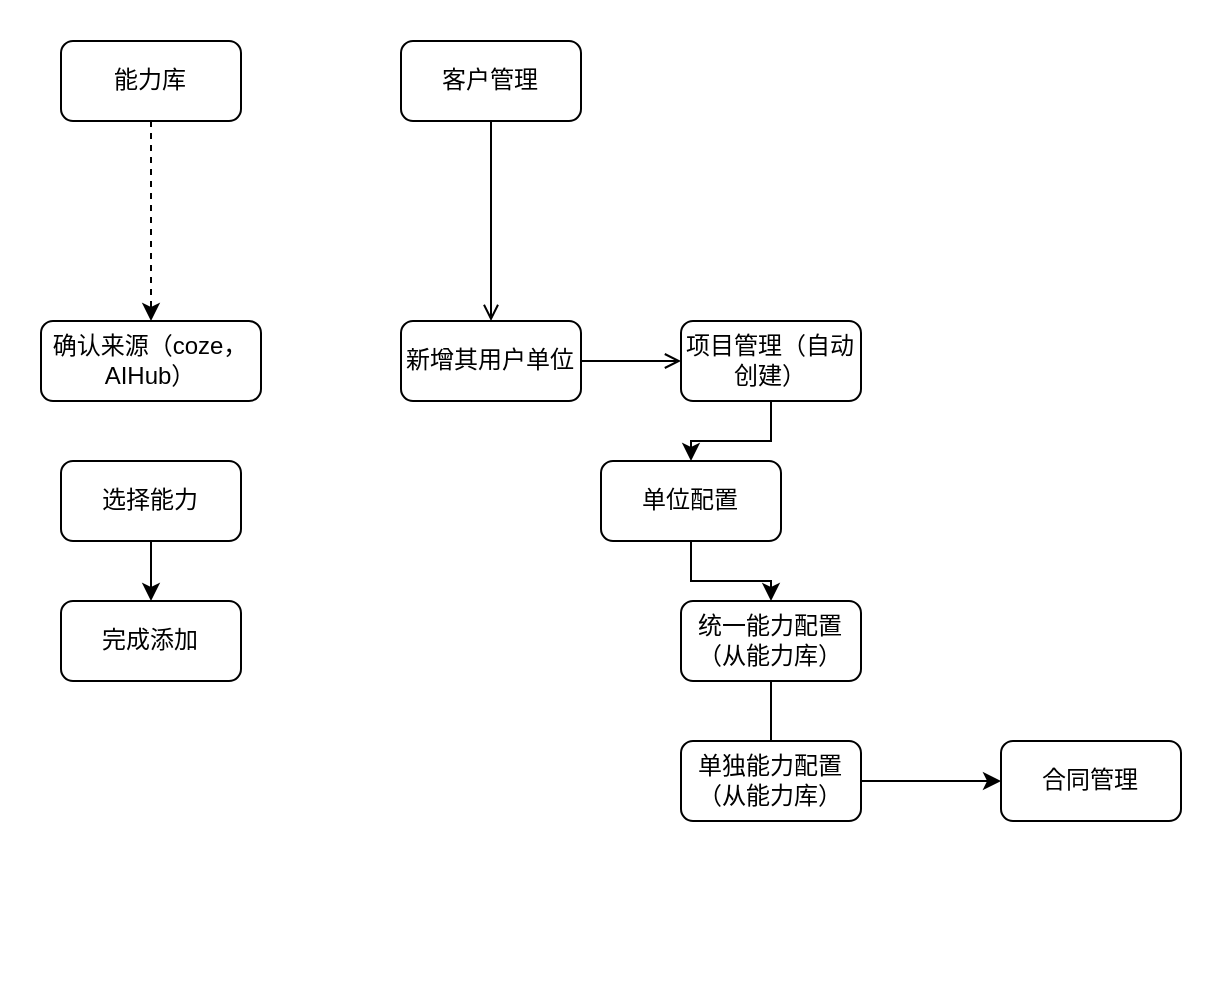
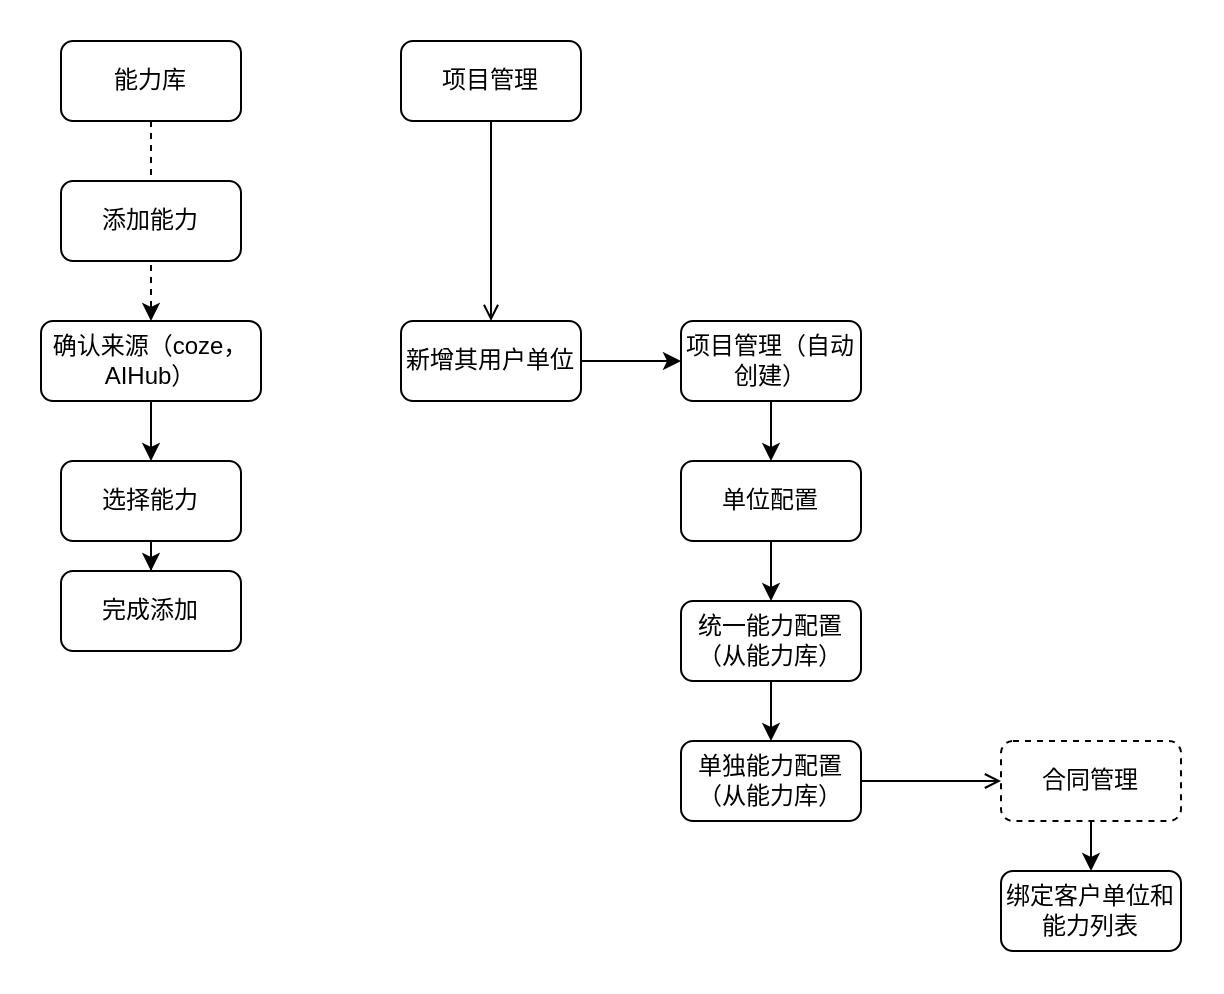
(491, 81) -> (491, 81)
none -> (151, 221)
(668, 361) -> (666, 361)
none -> (151, 438)
(691, 501) -> (771, 501)
(151, 641) -> (151, 611)
(771, 731) -> (771, 726)
(986, 781) -> (988, 781)
(1091, 781) -> (1091, 781)
none -> (1091, 853)
none -> (1091, 911)
